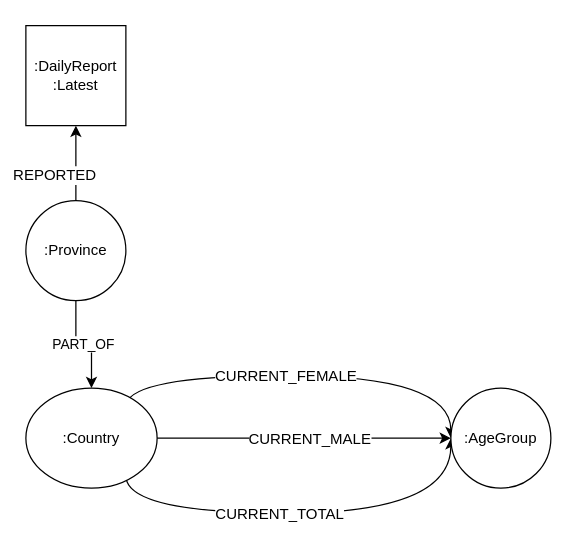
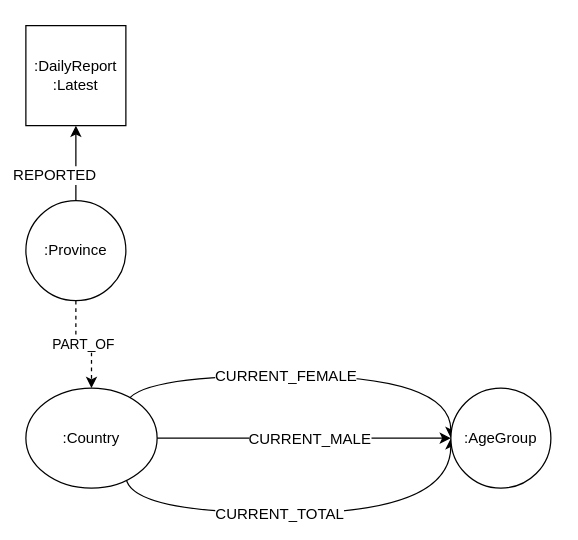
(76, 320) -> (76, 320)
